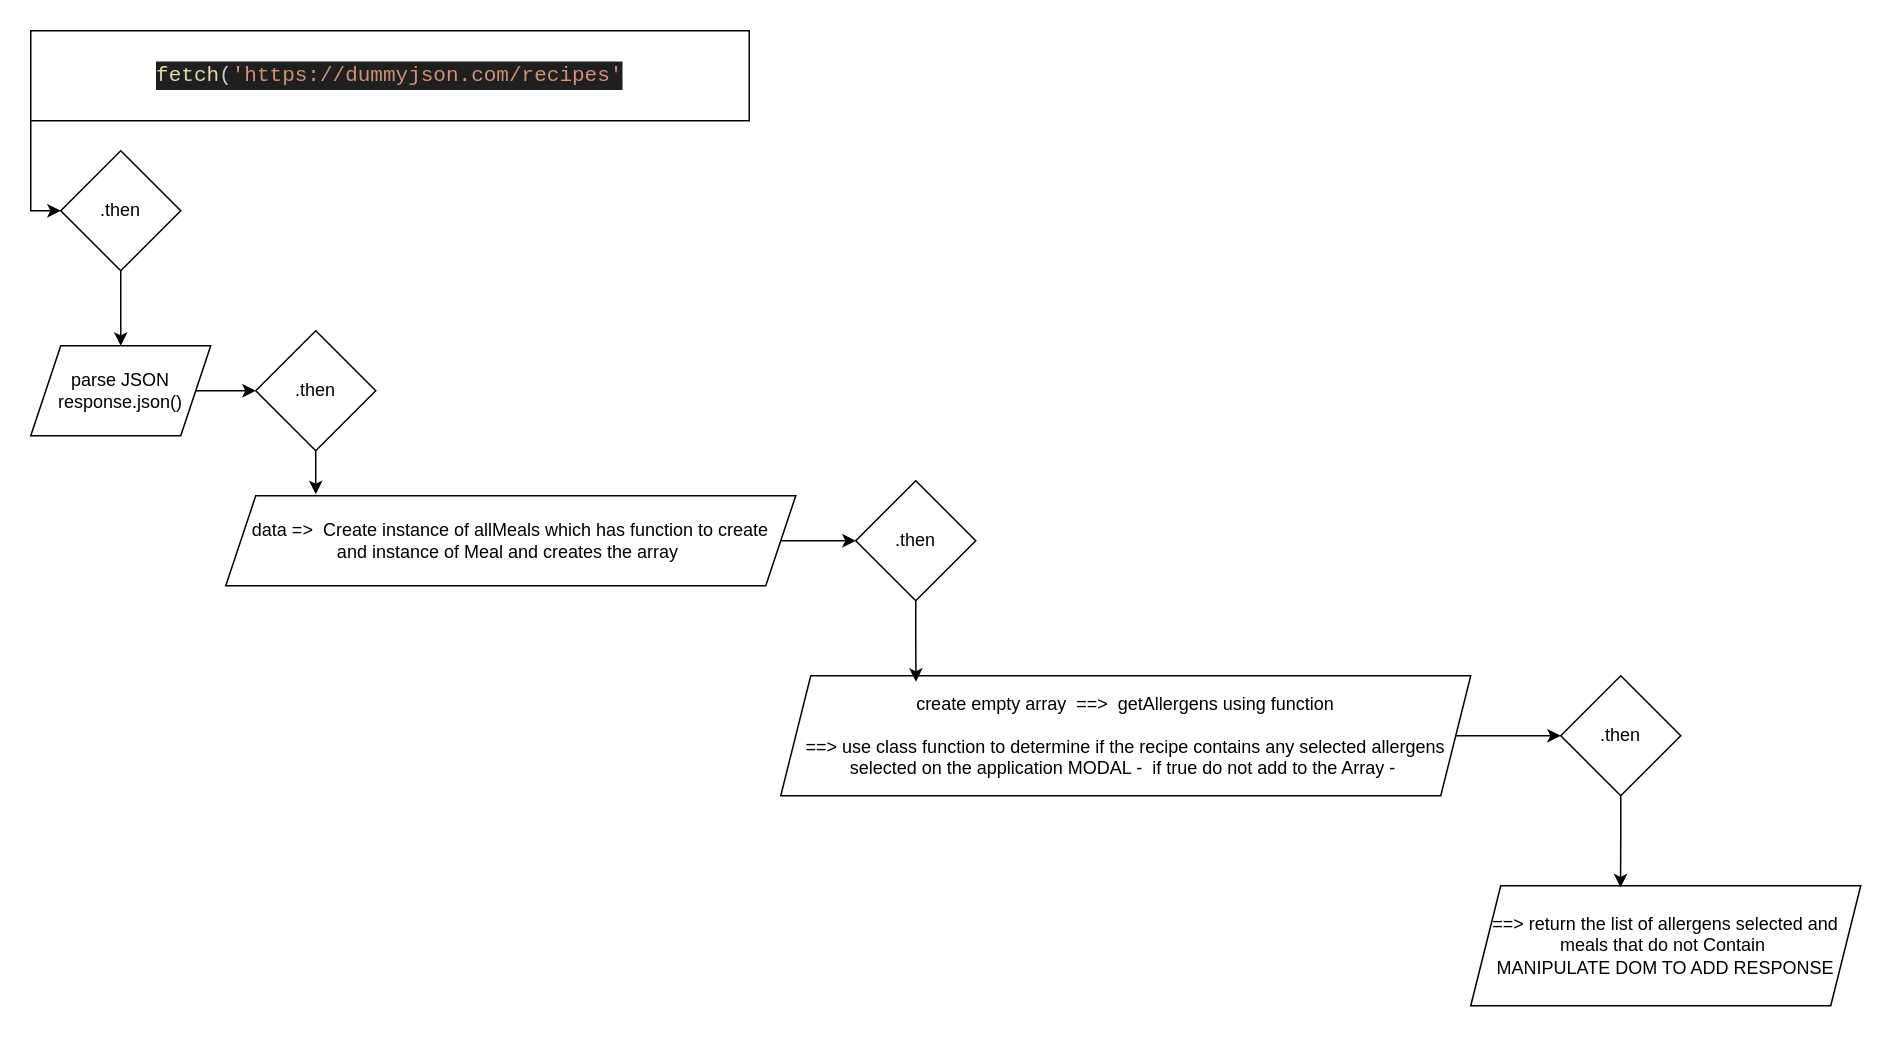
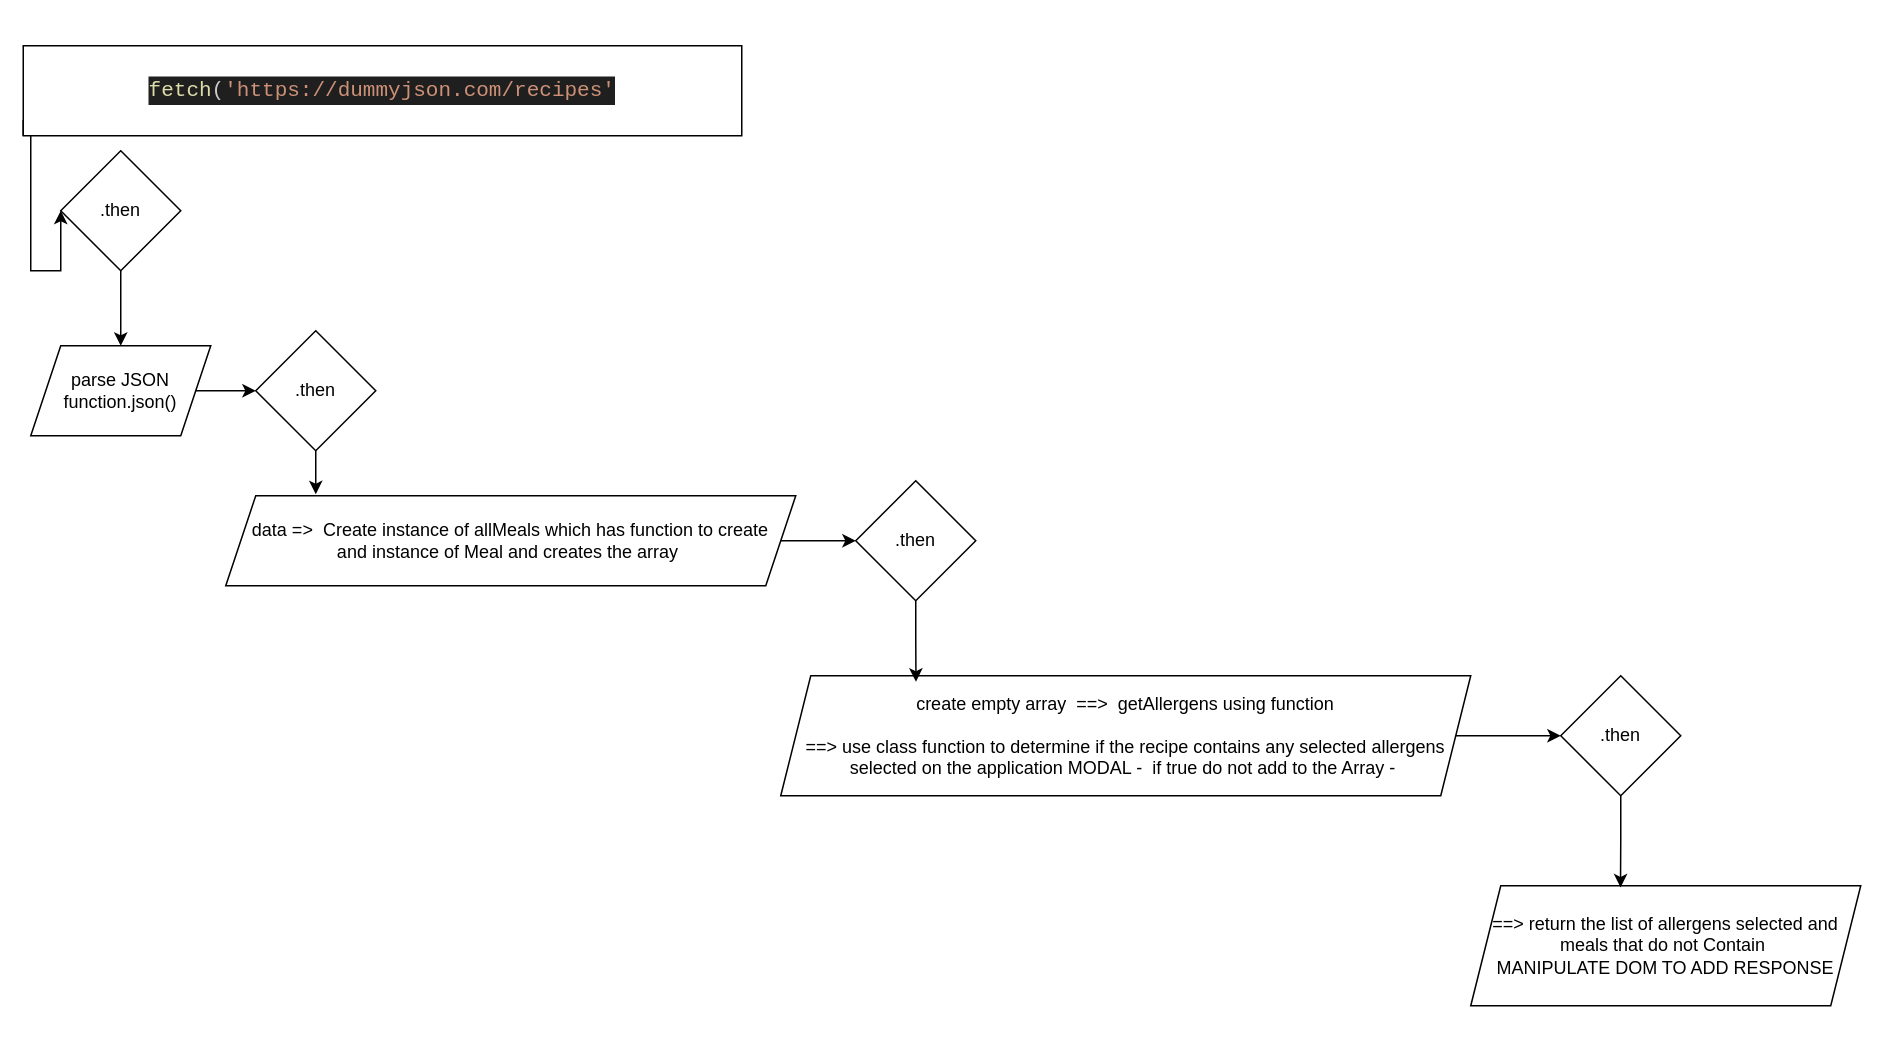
(390, 76) -> (383, 91)
(121, 391) -> (121, 391)
